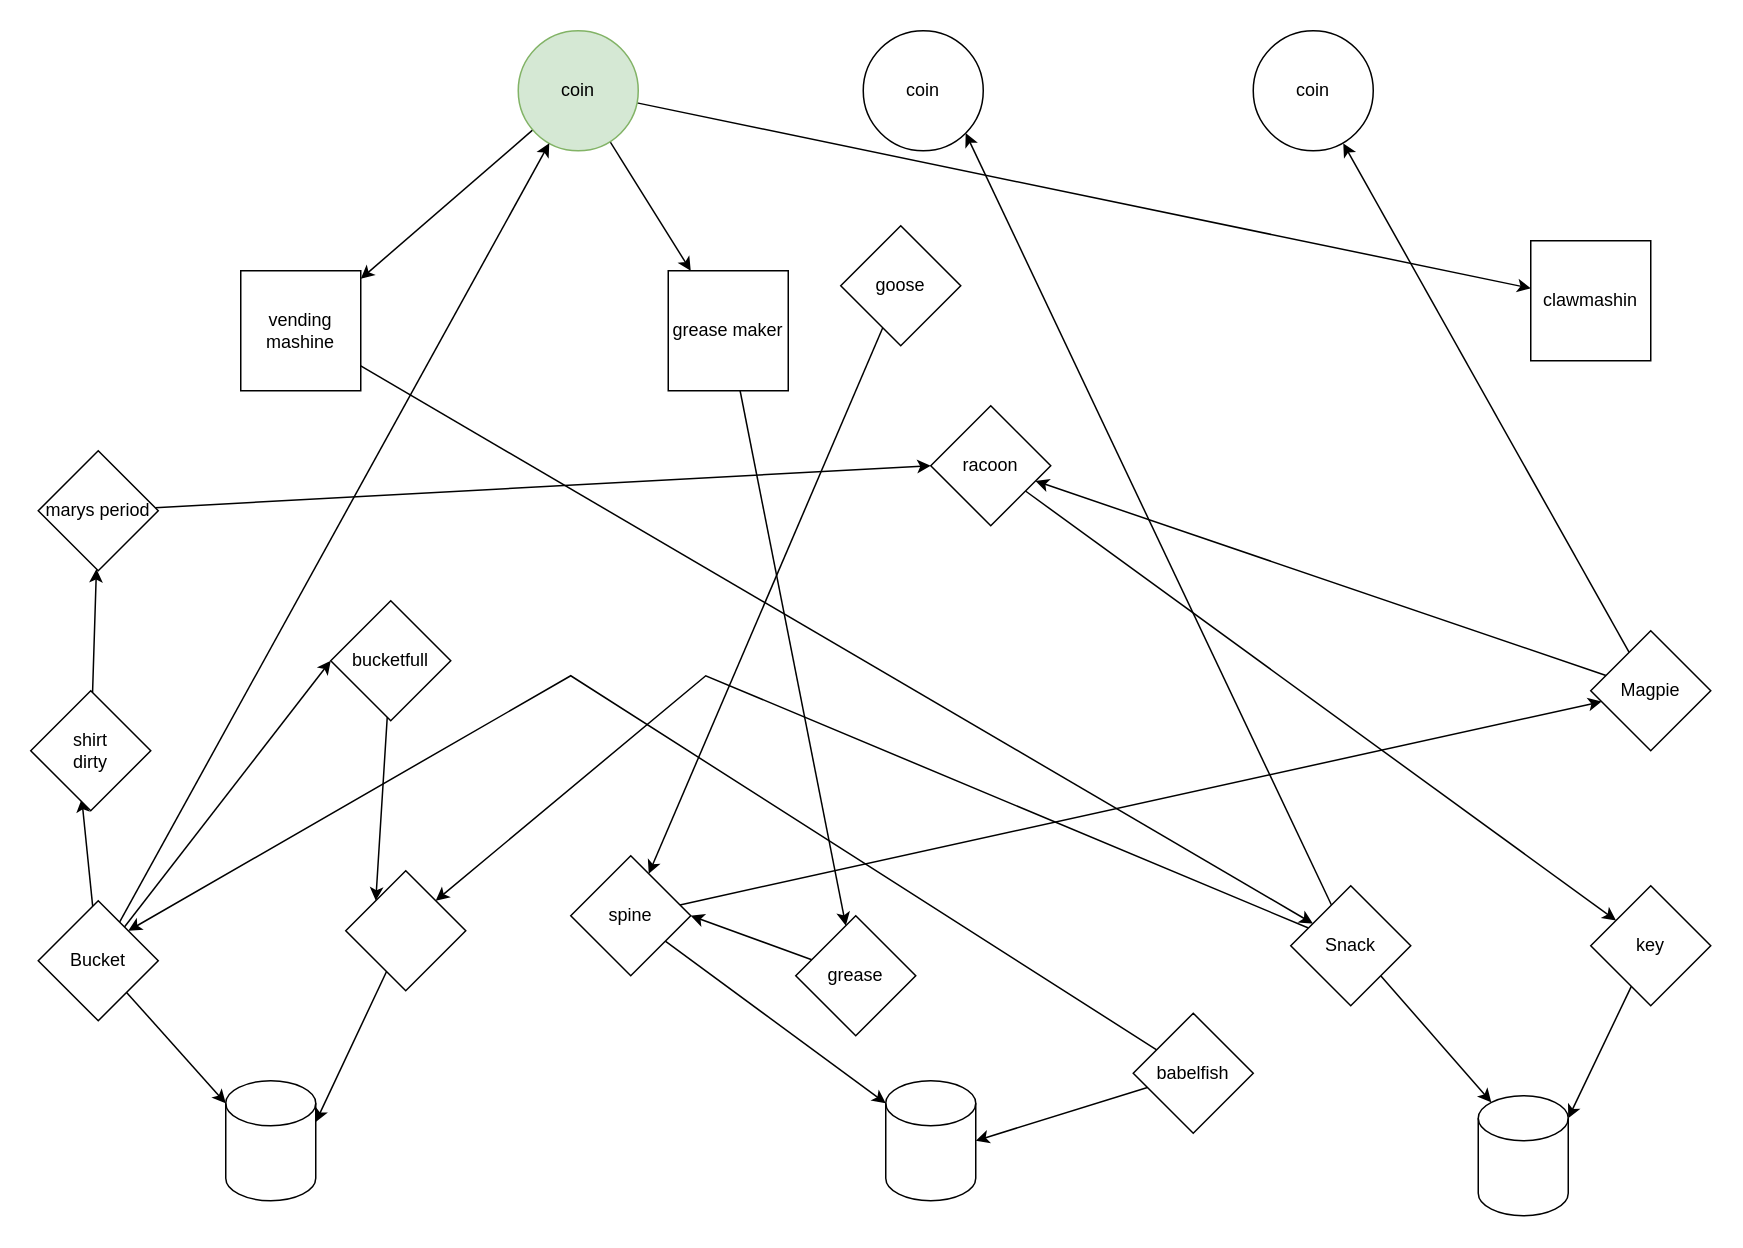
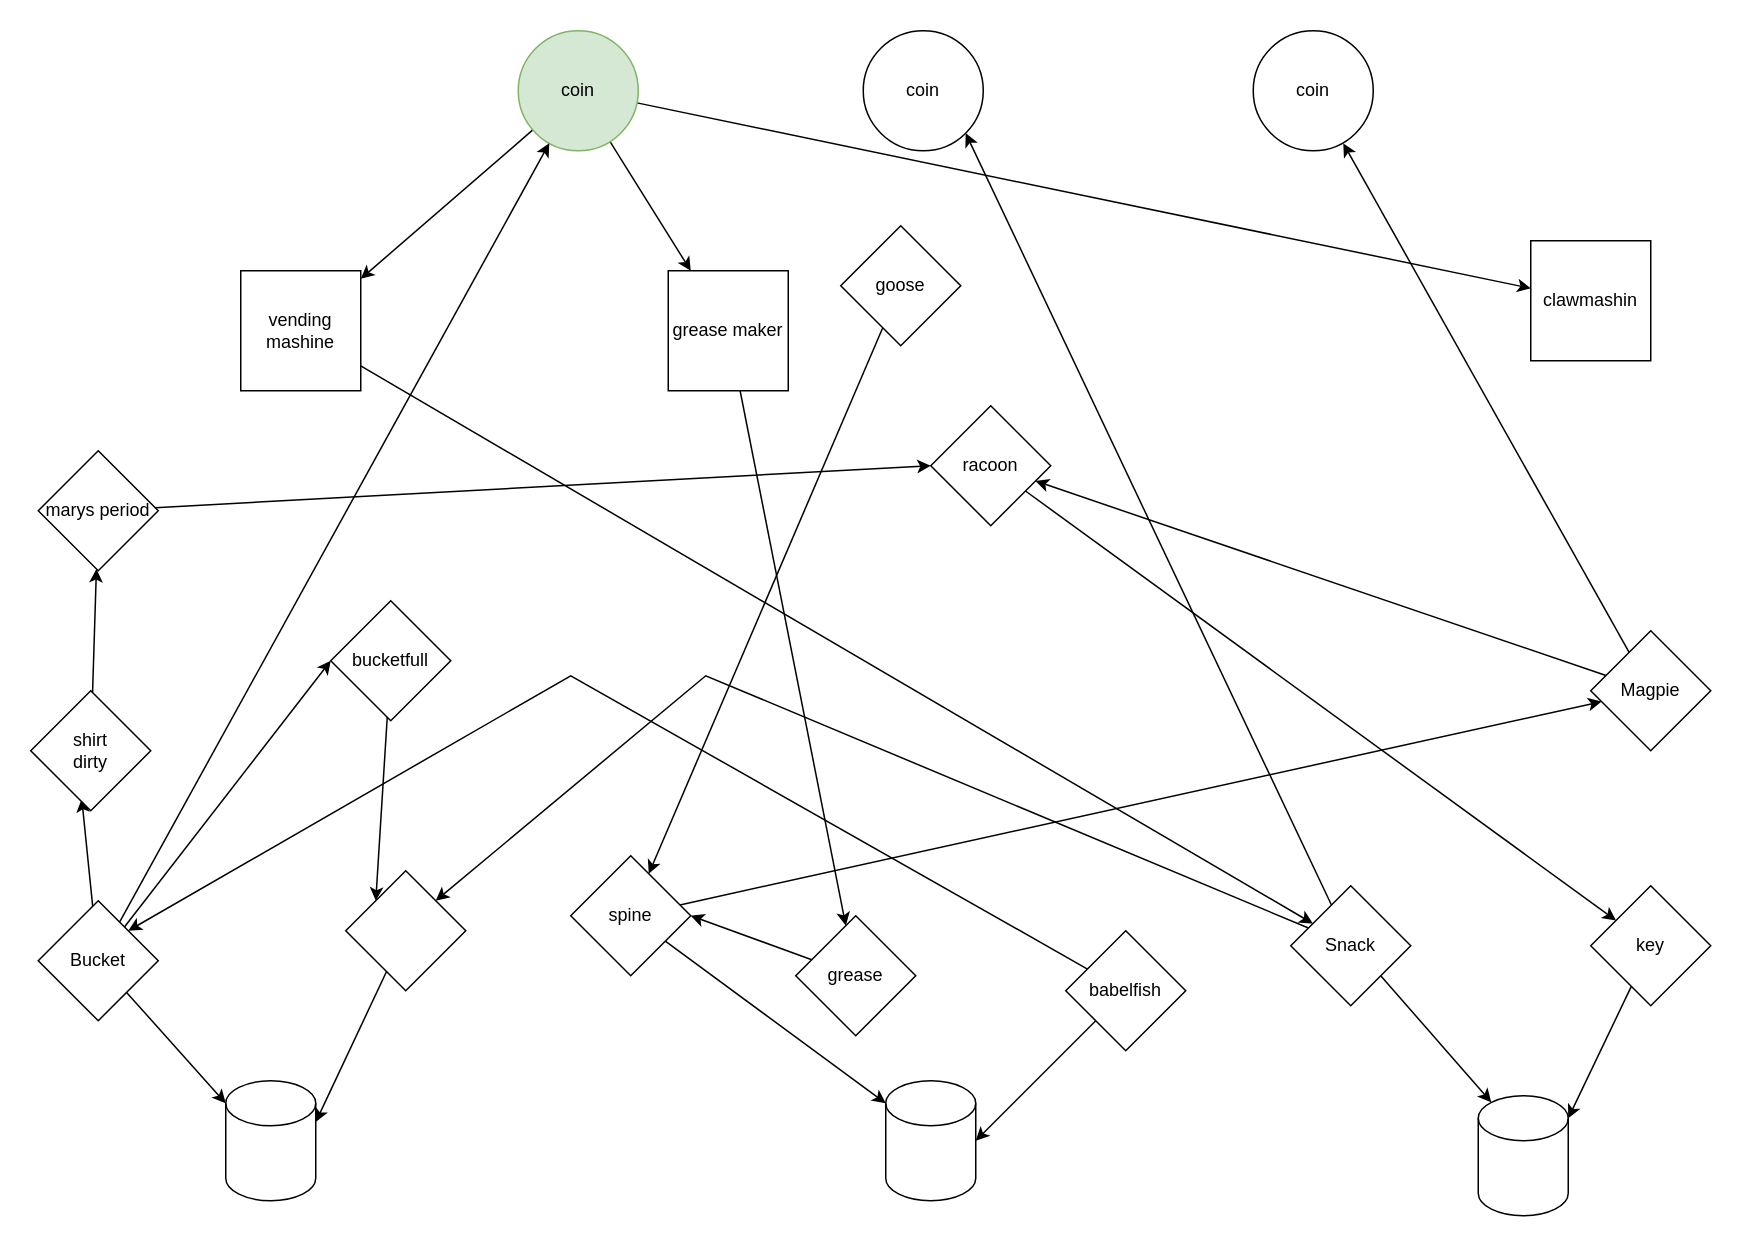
(1193, 1073) -> (1126, 991)
